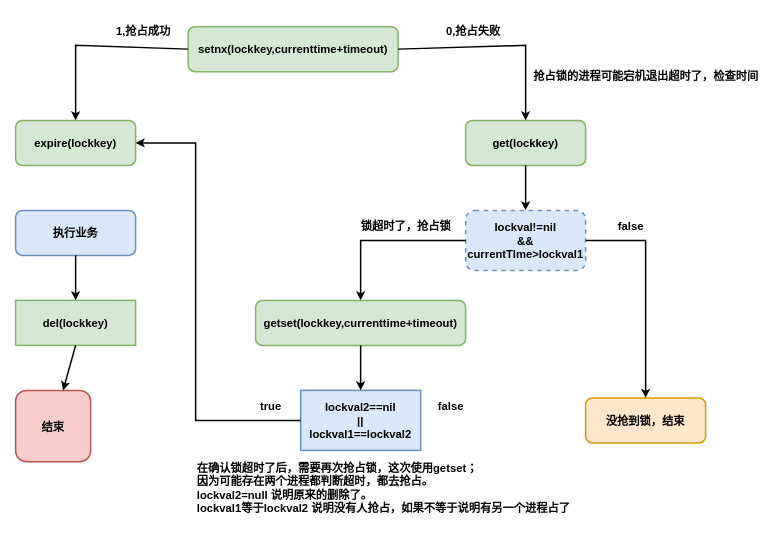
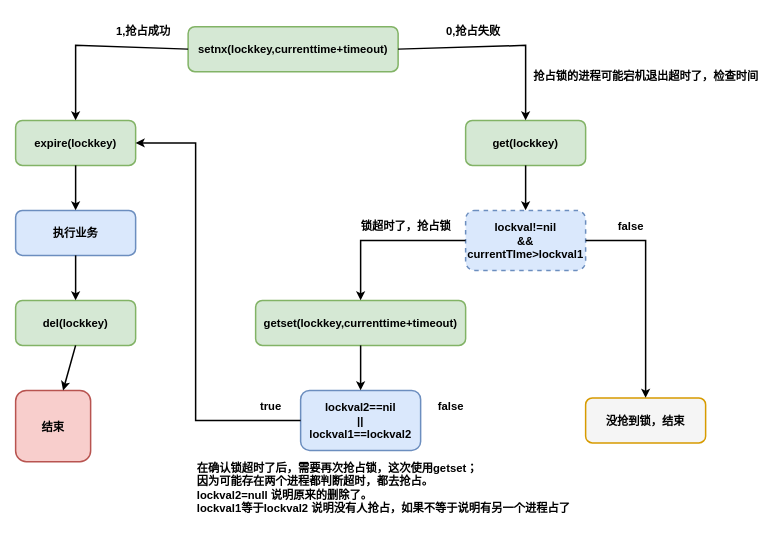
none -> (75, 185)
(75, 323) -> (75, 323)
(360, 420) -> (360, 420)
(645, 420) -> (645, 420)
